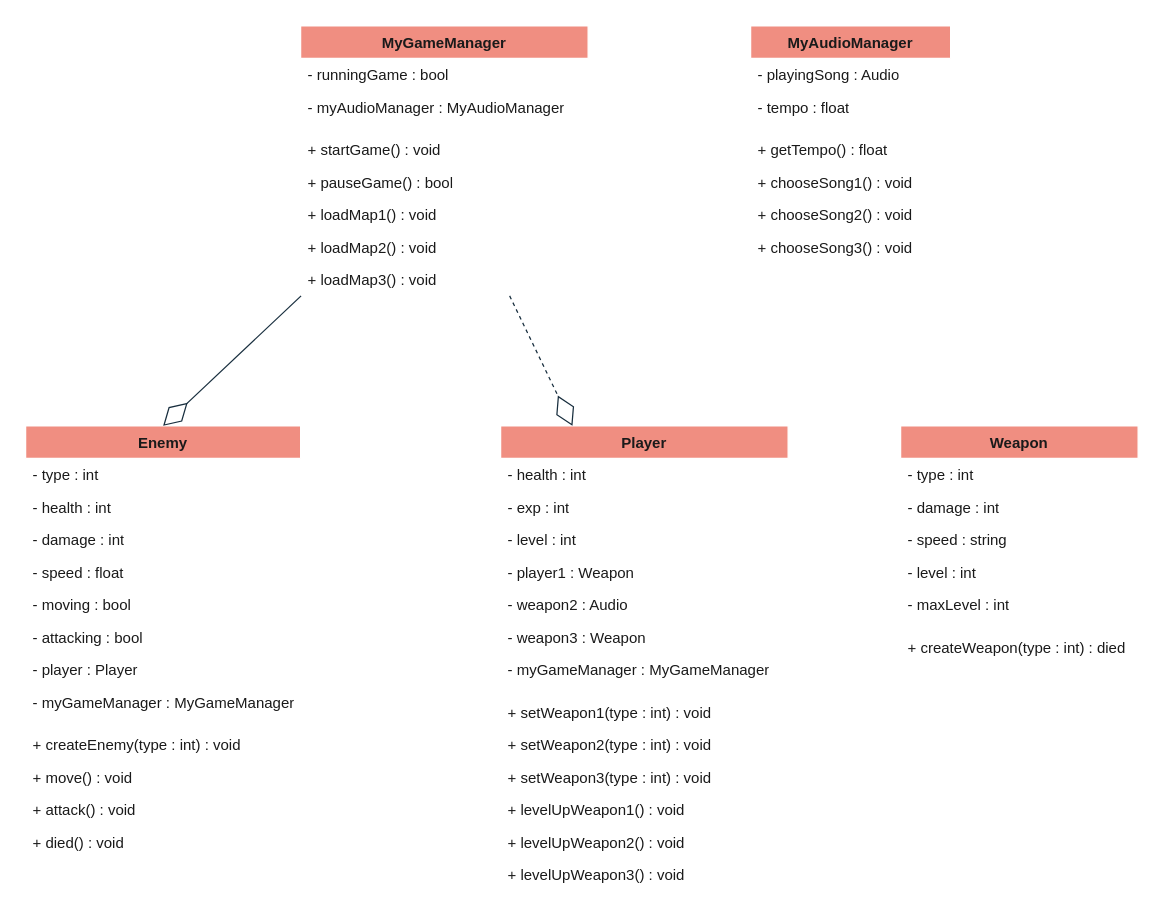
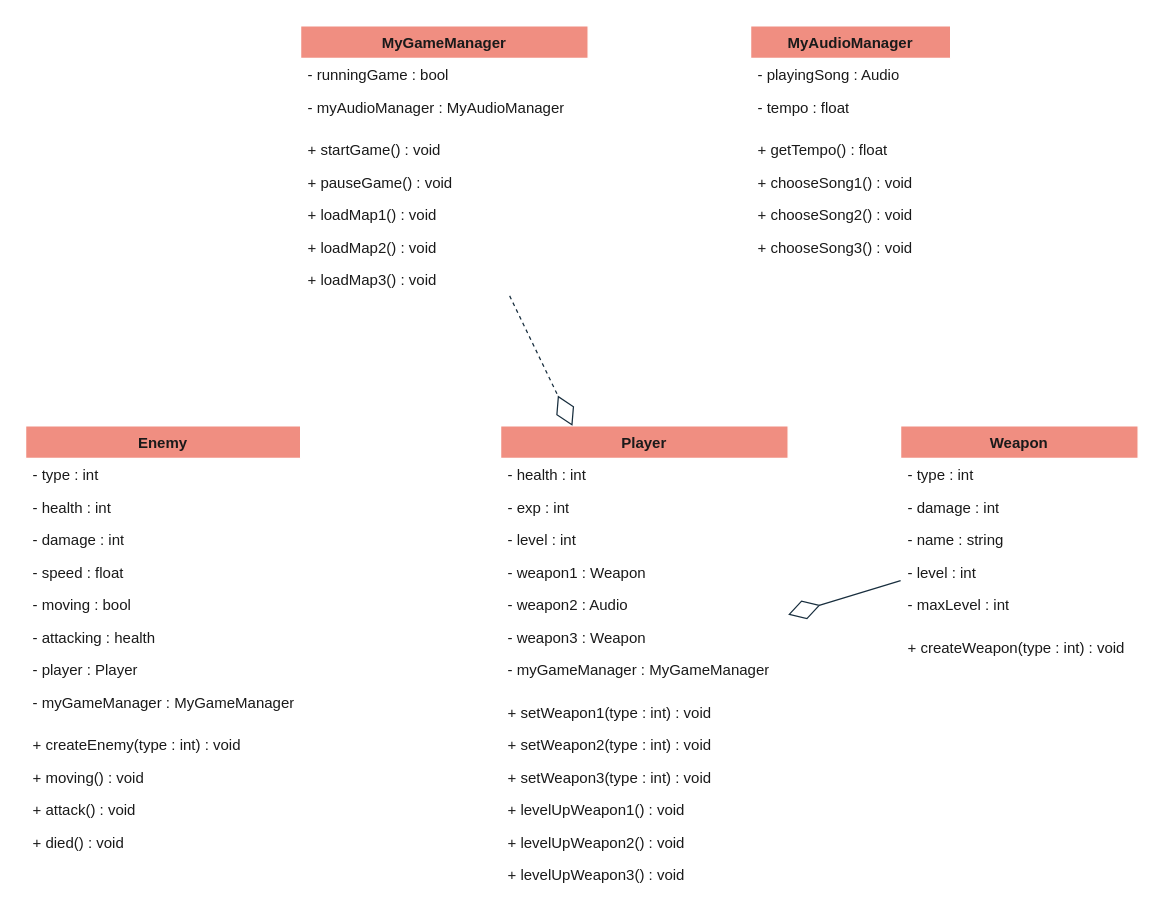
(382, 183) -> (382, 183)
(243, 351) -> none
(966, 541) -> (961, 541)
(574, 573) -> (576, 573)
none -> (858, 593)
(97, 638) -> (105, 638)
(1021, 657) -> (1021, 657)
(86, 778) -> (93, 778)
